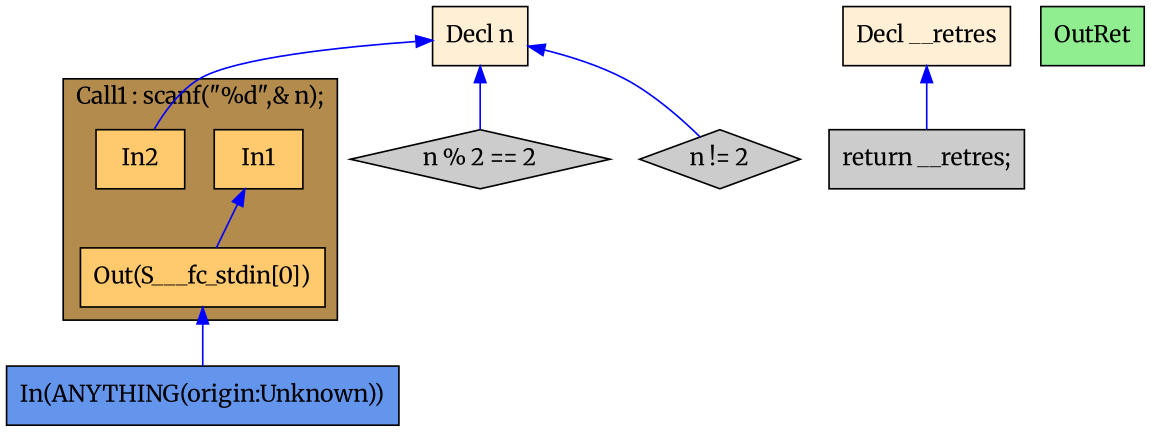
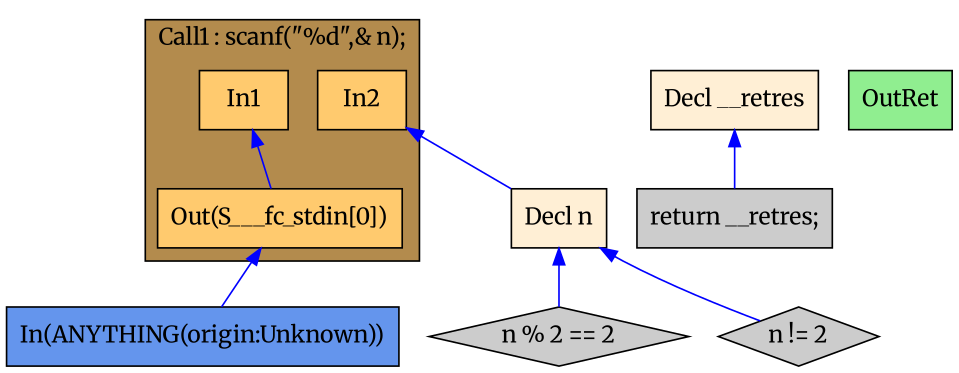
(272, 58) -> (466, 163)
